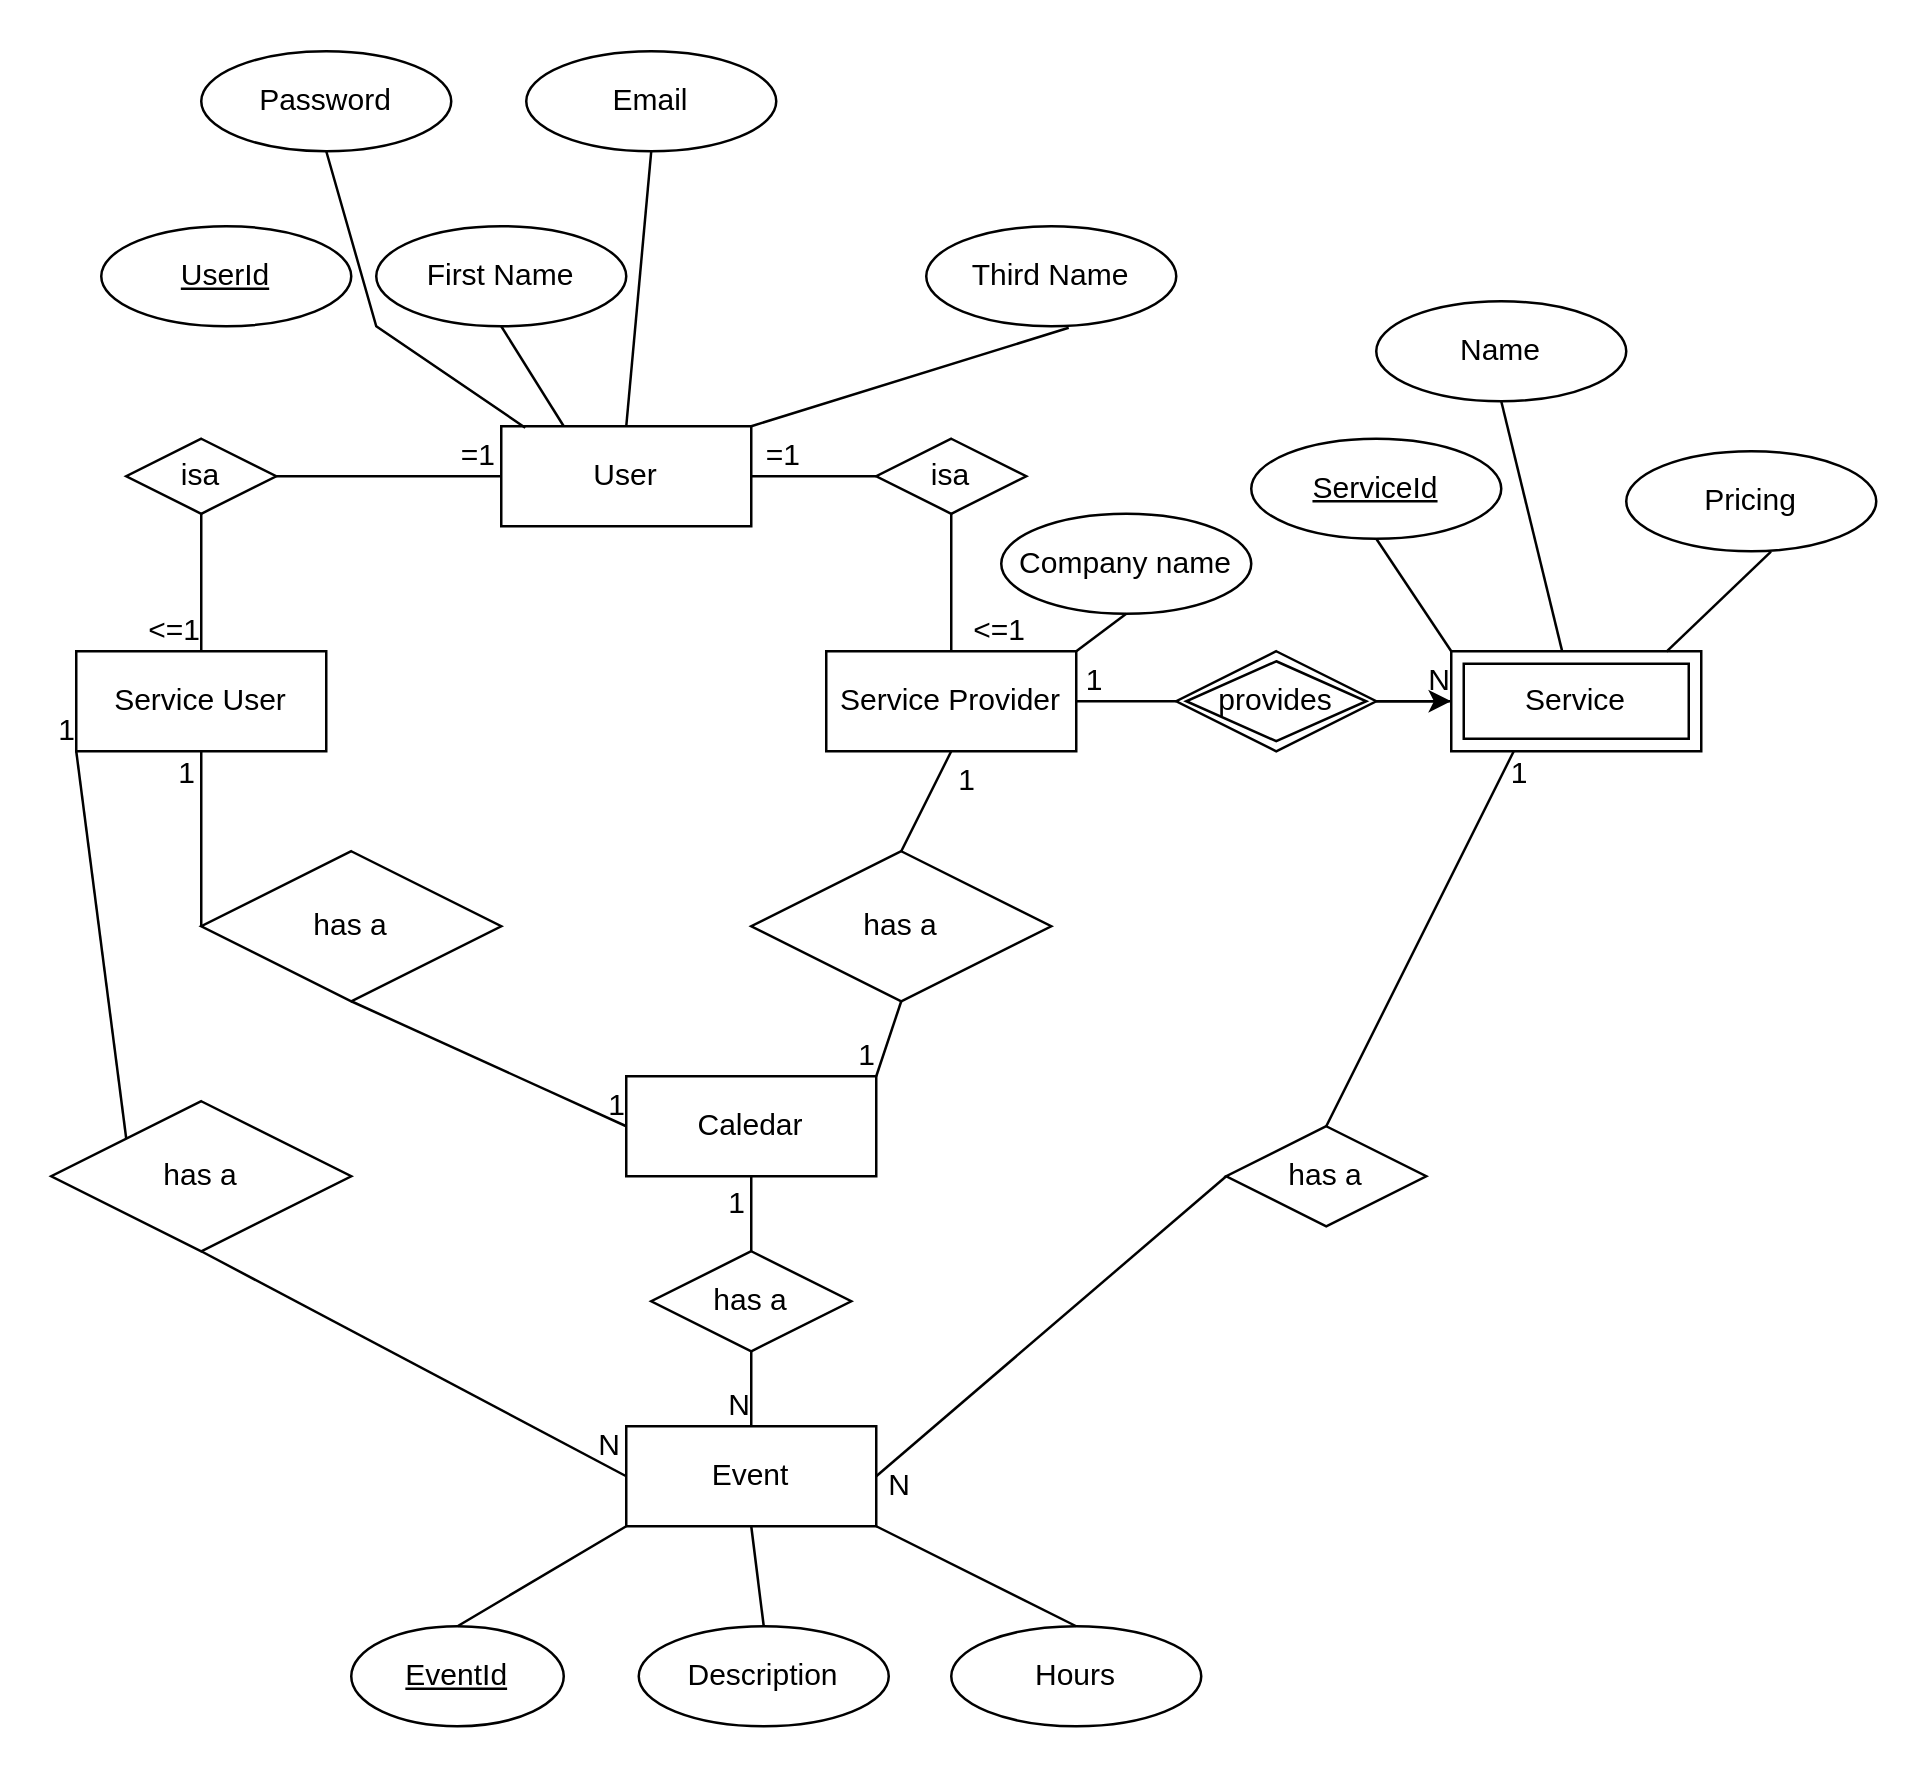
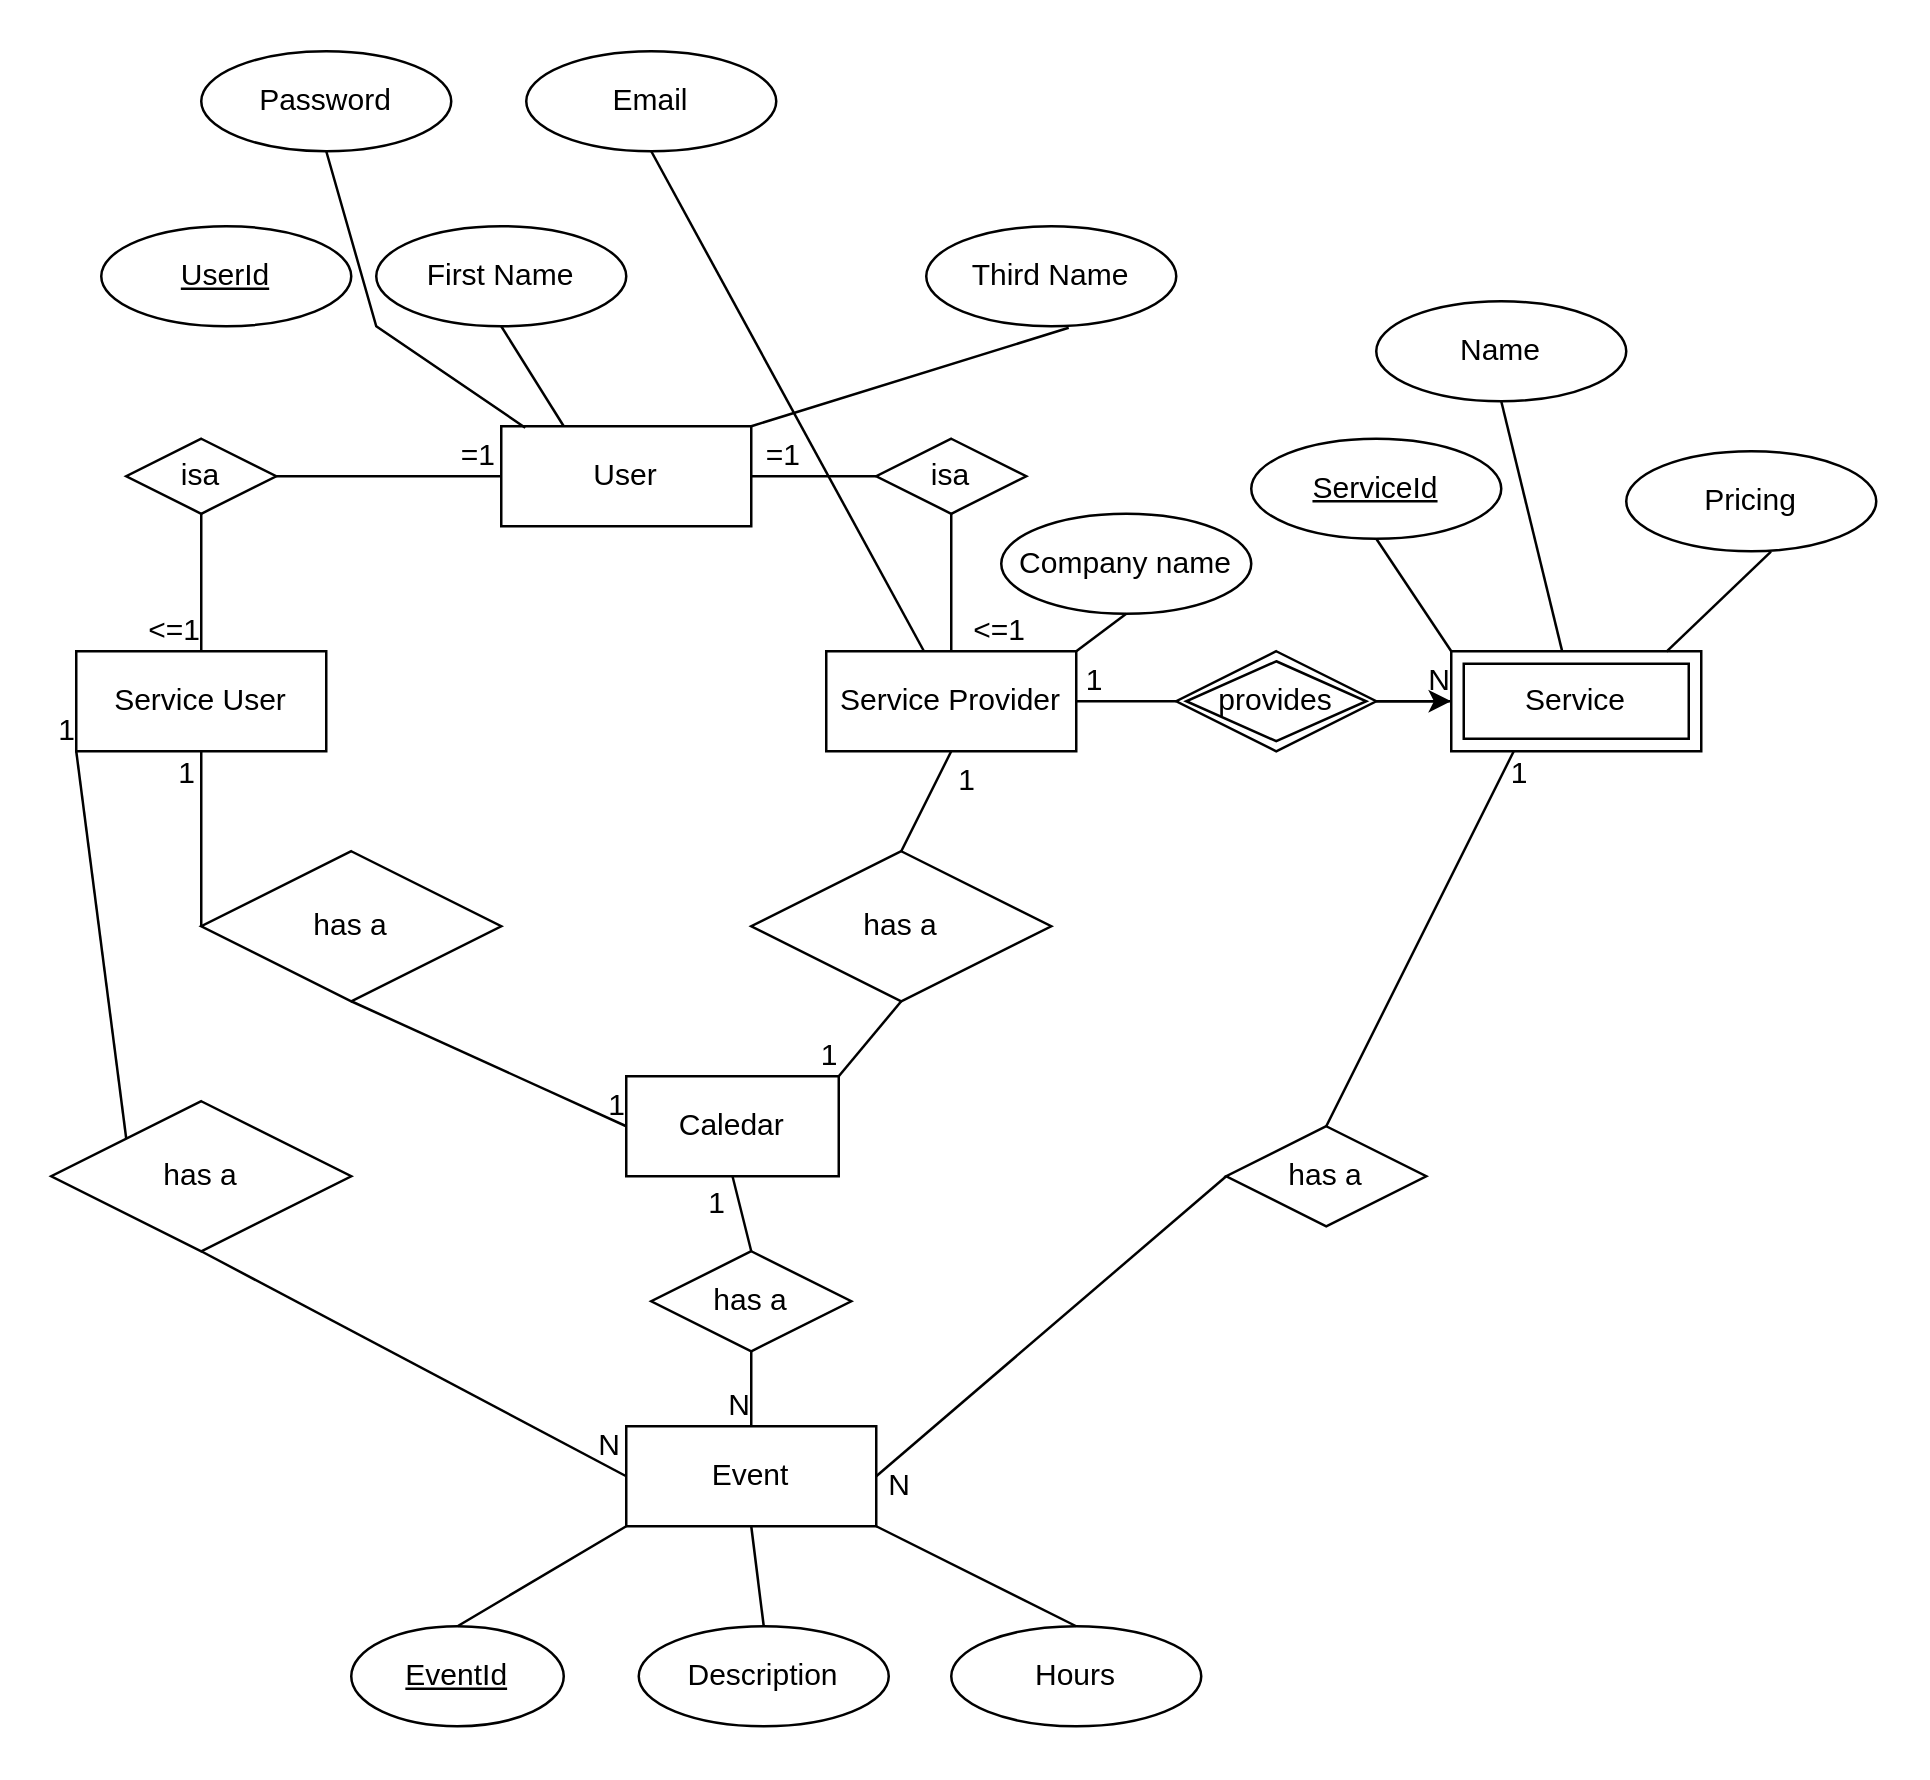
(639, 289) -> (721, 280)
(751, 1126) -> (733, 1126)
